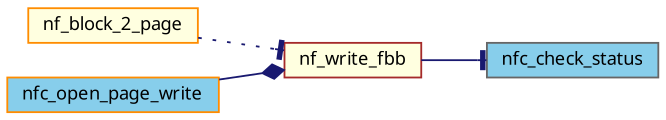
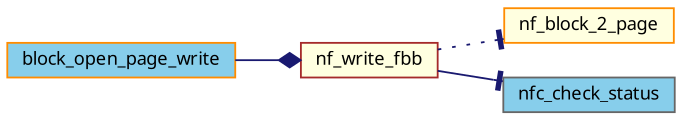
(236, 43) -> (466, 45)
(113, 95) -> (121, 60)
